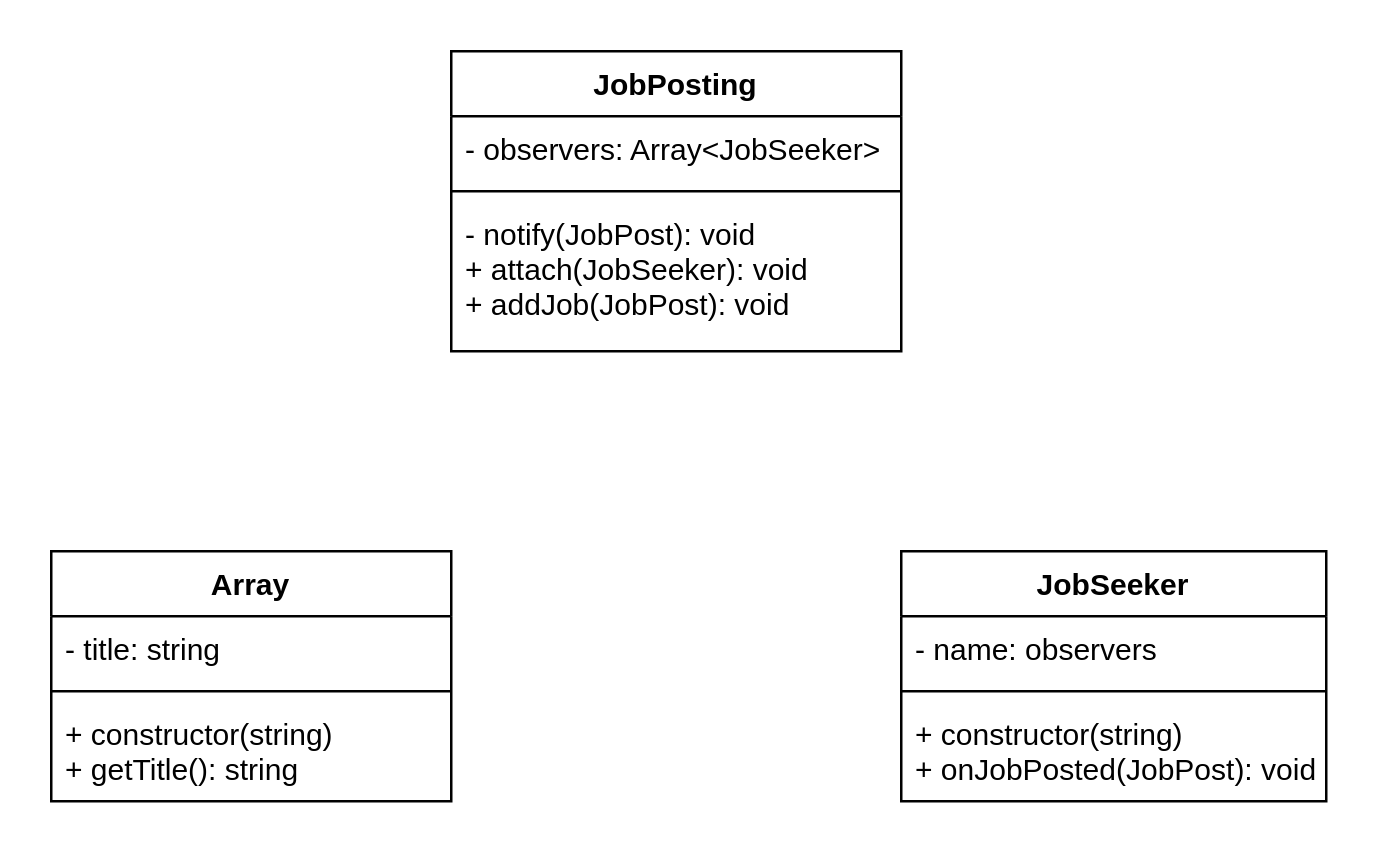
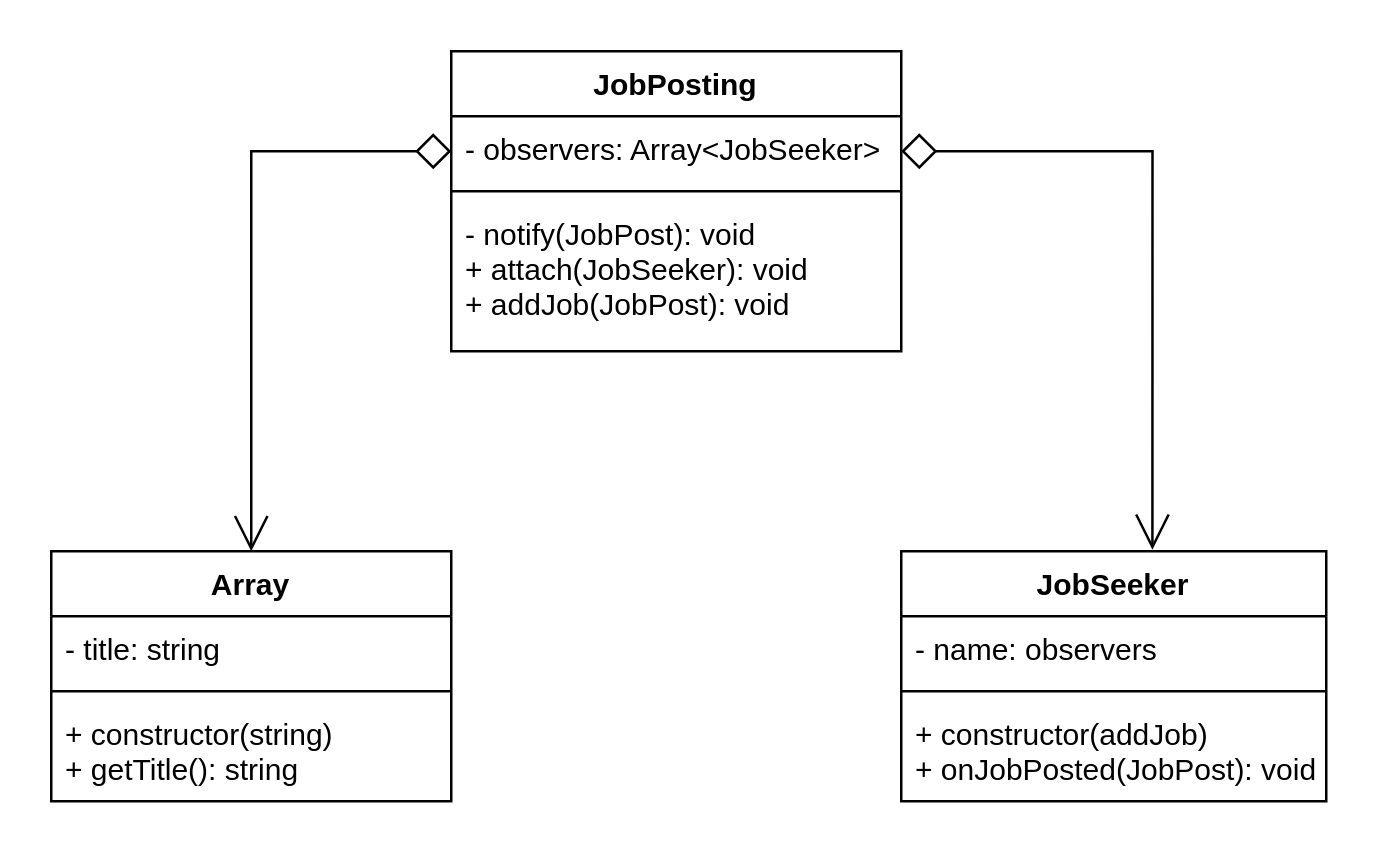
none -> (1152, 239)
none -> (251, 265)
(1084, 735) -> (1088, 735)
